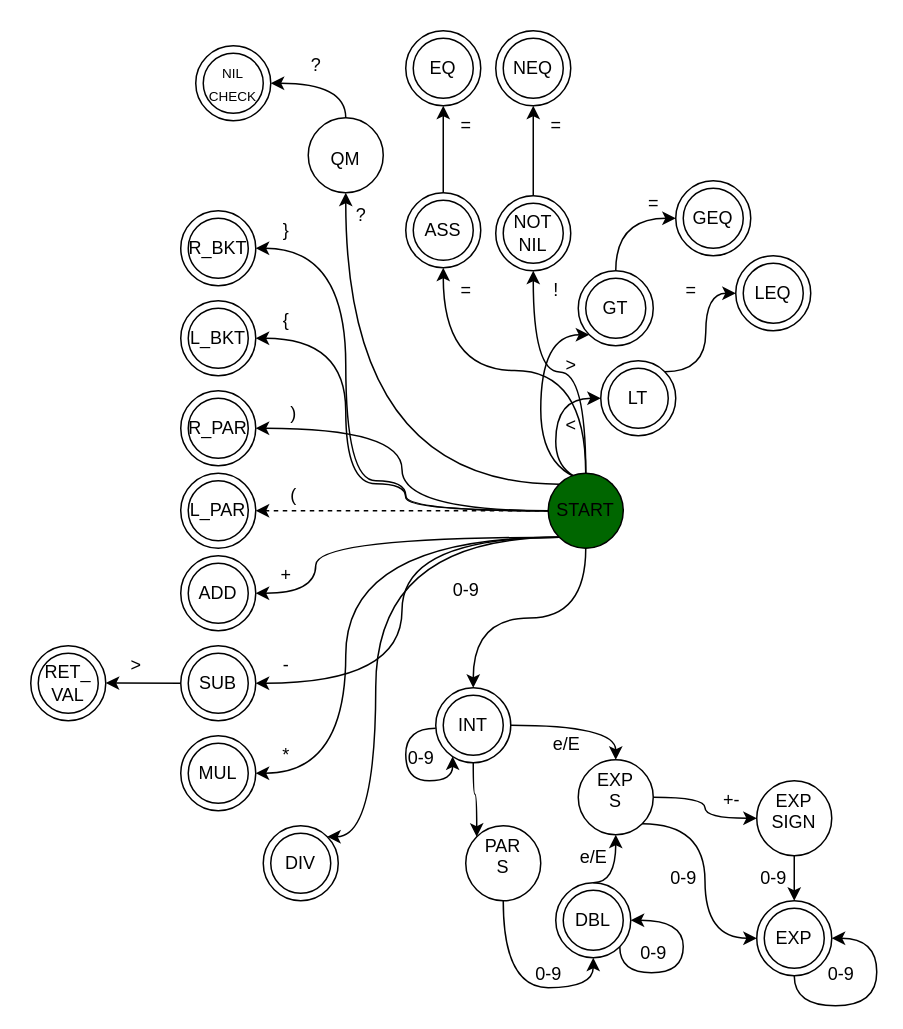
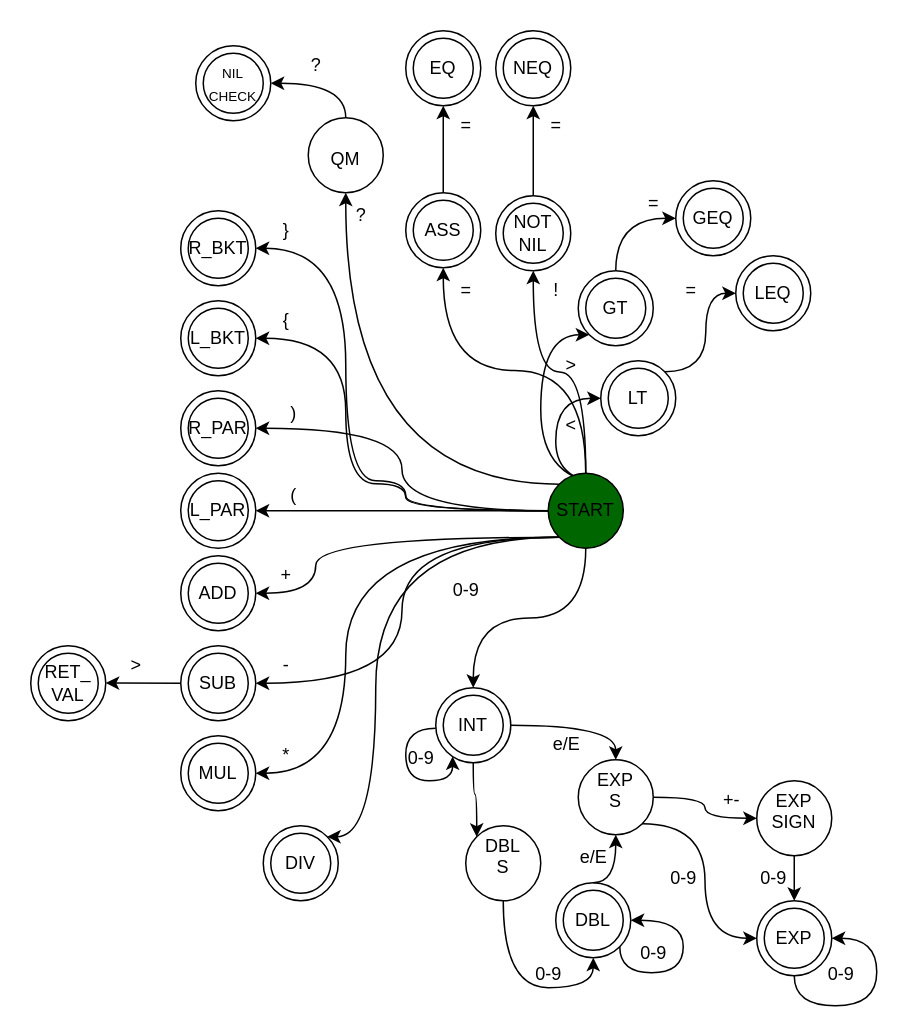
(382, 511) -> (382, 511)
(503, 858) -> (503, 858)
